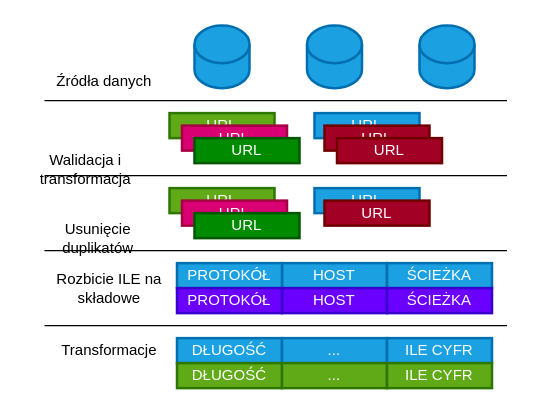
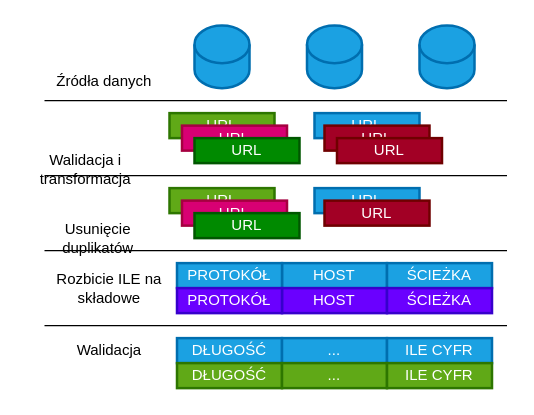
(109, 351) -> (109, 351)
